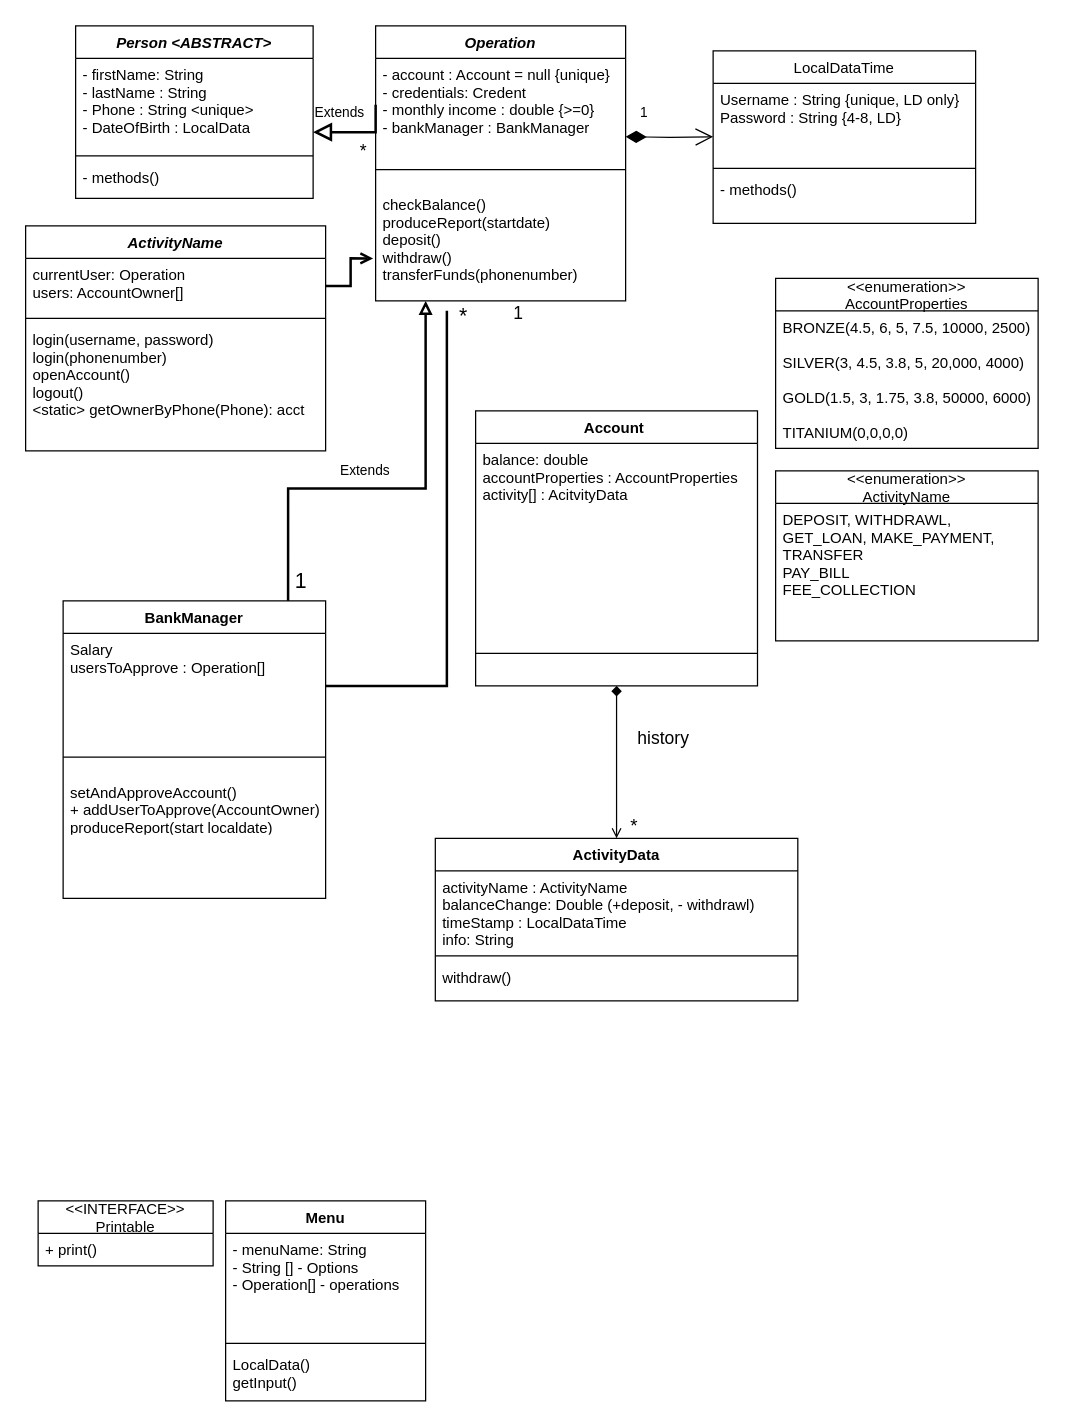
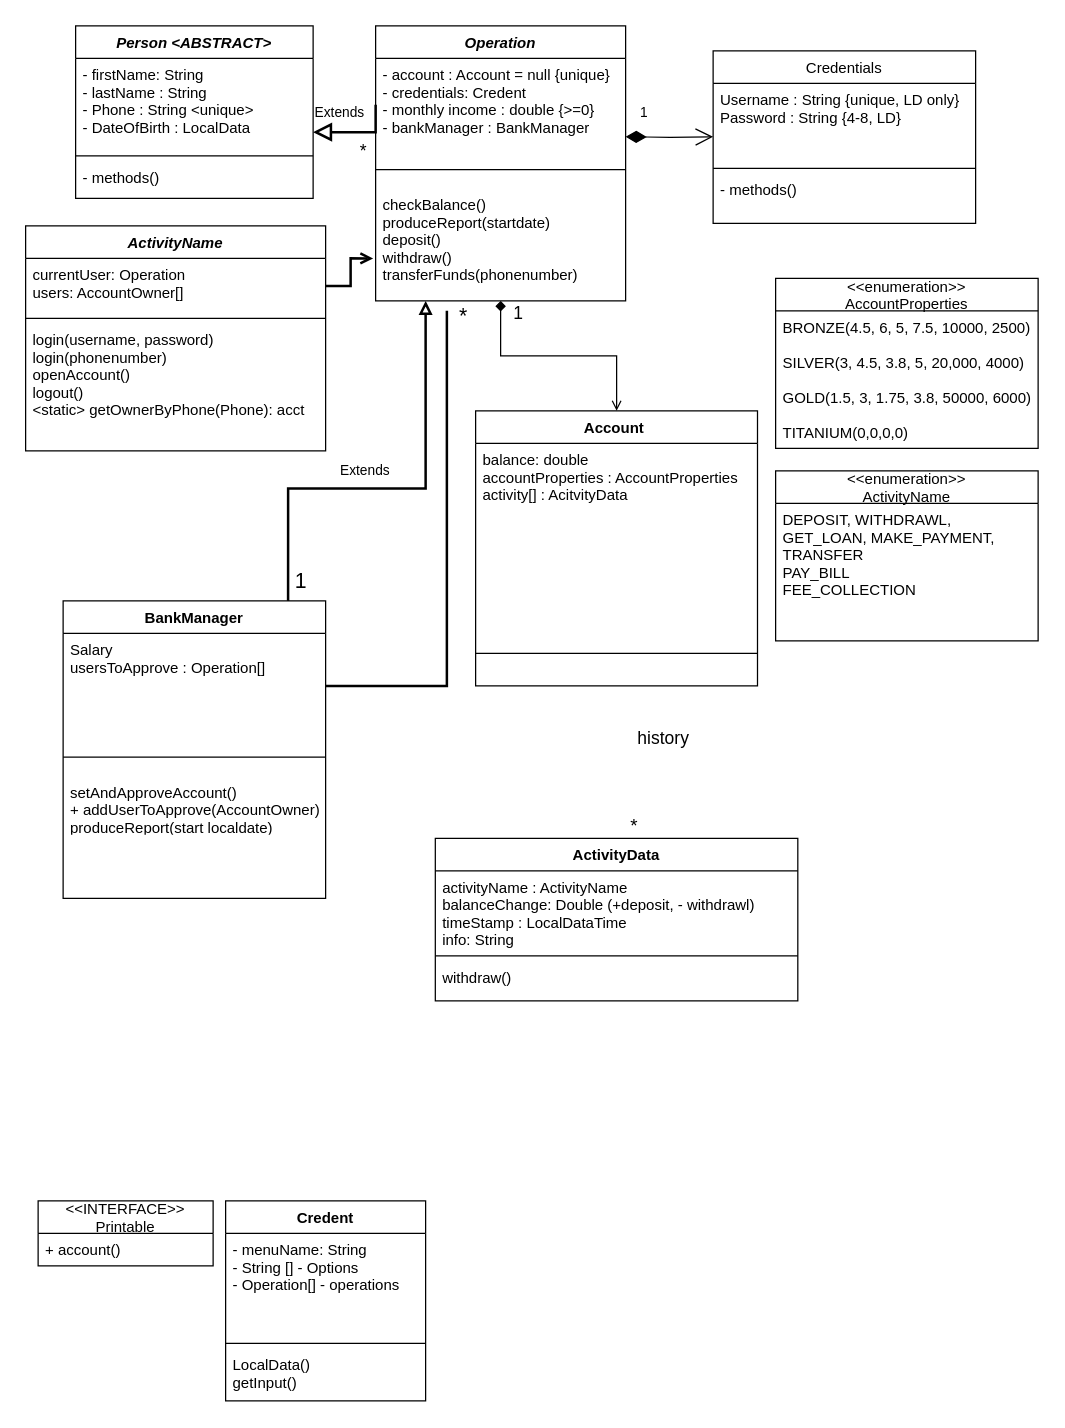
(844, 68) -> (844, 68)
none -> (562, 356)
(617, 765) -> none
(325, 1218) -> (325, 1218)
(79, 1250) -> (89, 1250)
